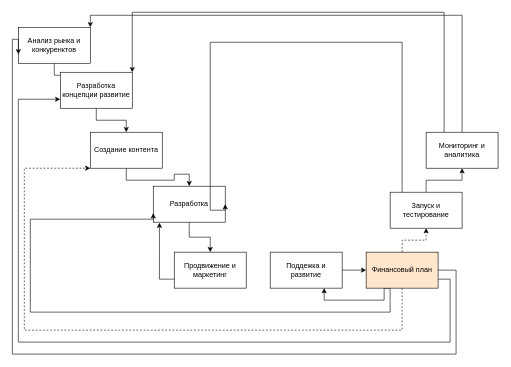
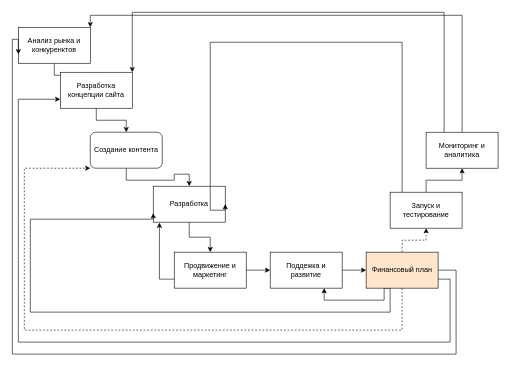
(96, 90) -> (96, 90)
(126, 150) -> (126, 150)
none -> (264, 270)
